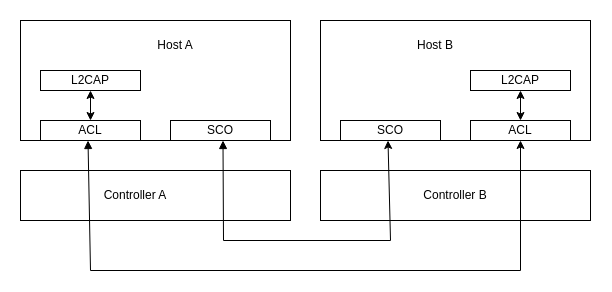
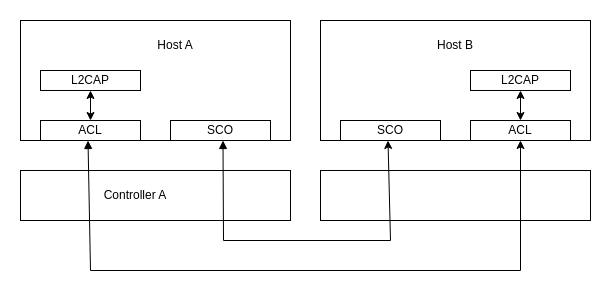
(436, 46) -> (456, 46)
(456, 196) -> none
